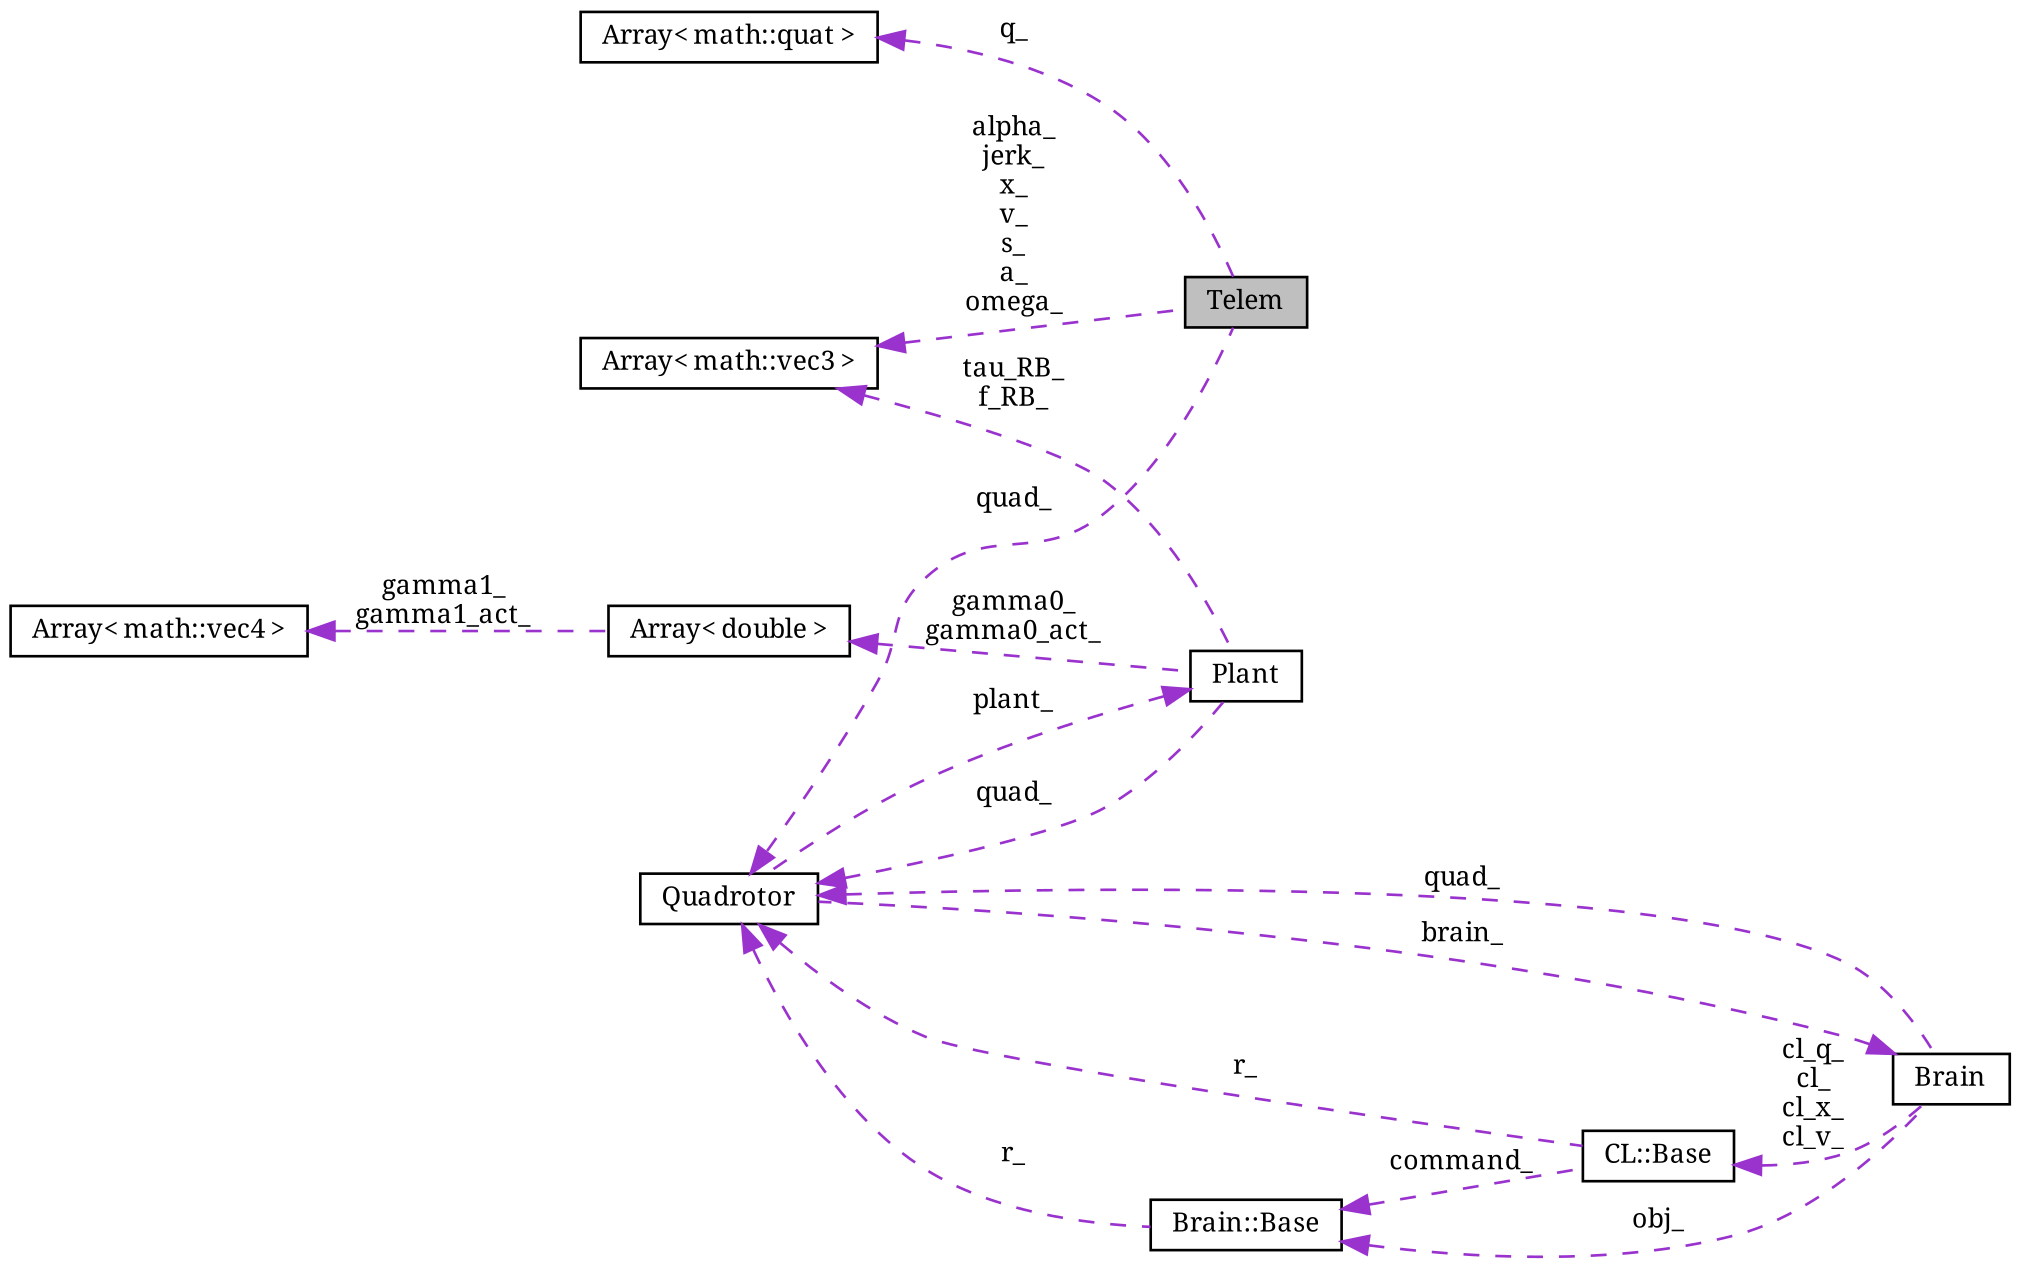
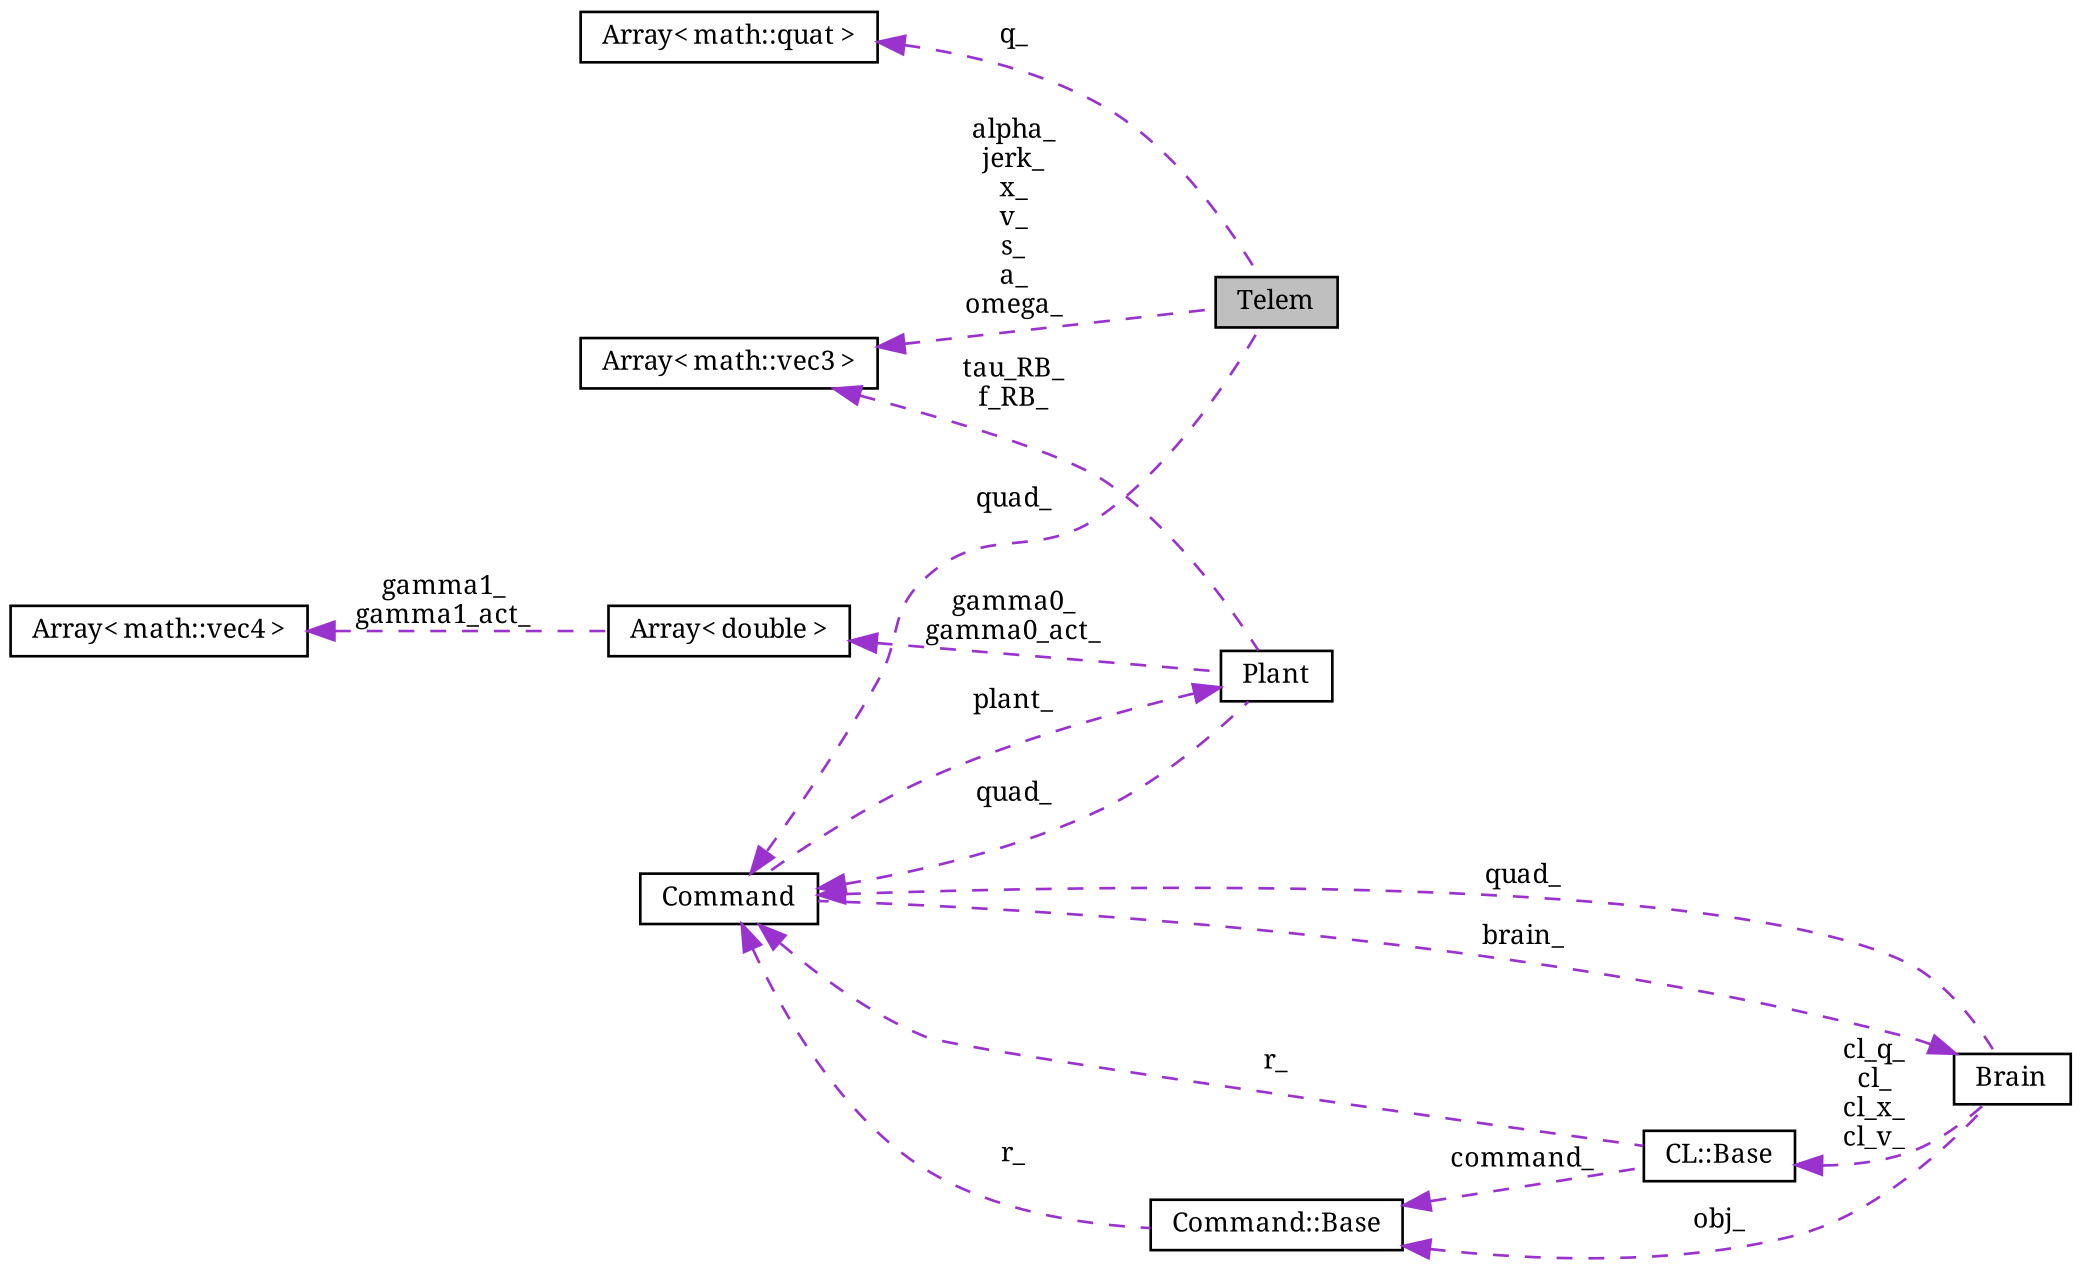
(729, 899) -> (729, 899)
(1246, 1225) -> (1277, 1225)
